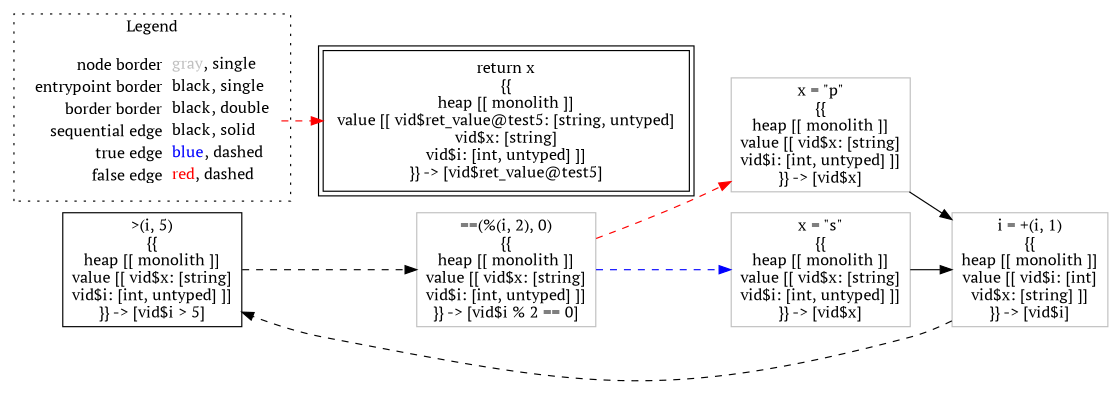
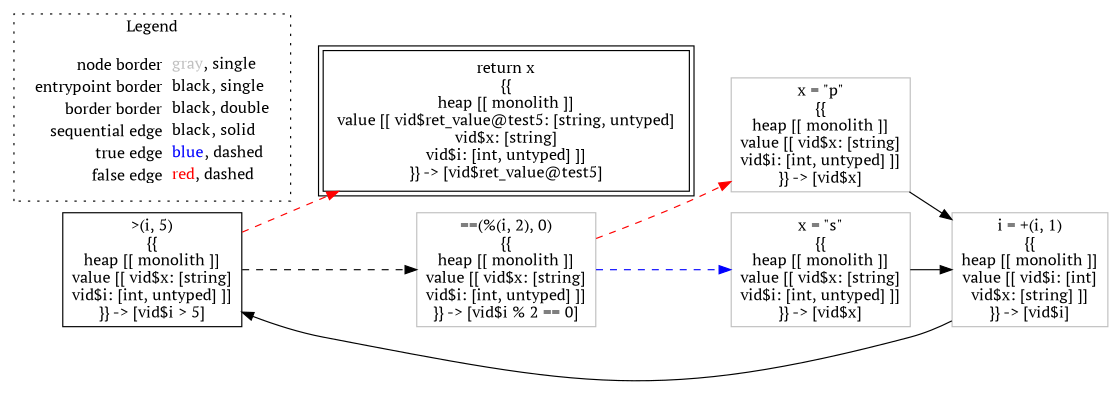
(298, 121) -> (285, 214)
(603, 379) -> (603, 379)
